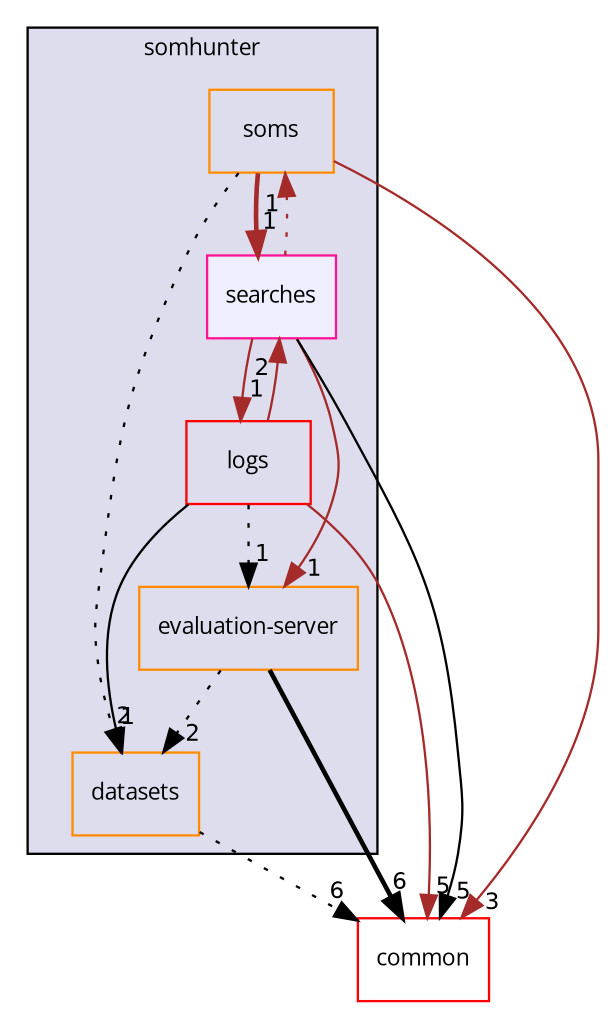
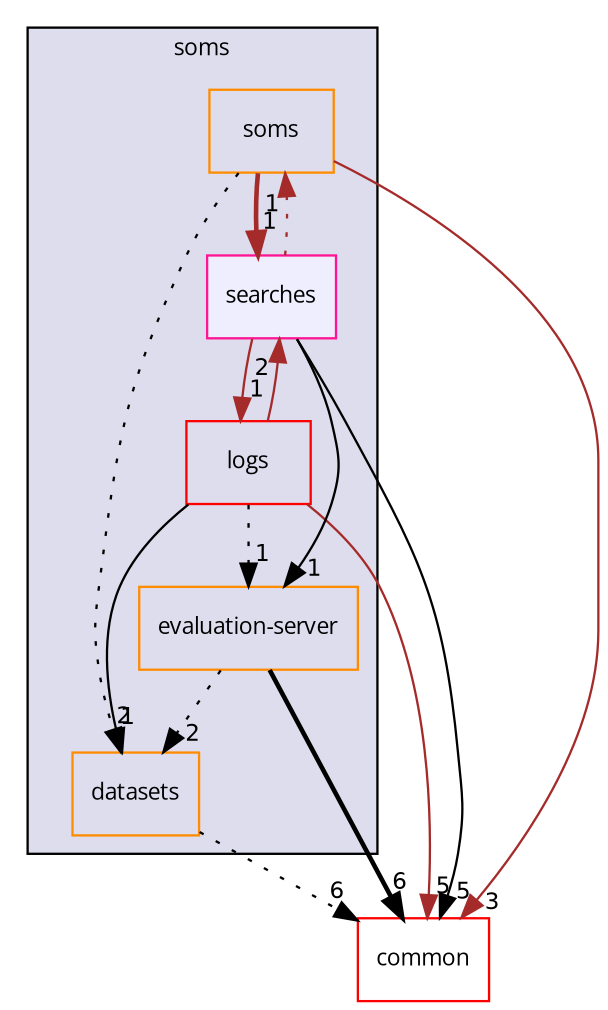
(203, 49) -> (203, 49)
(338, 454) -> (338, 454)
